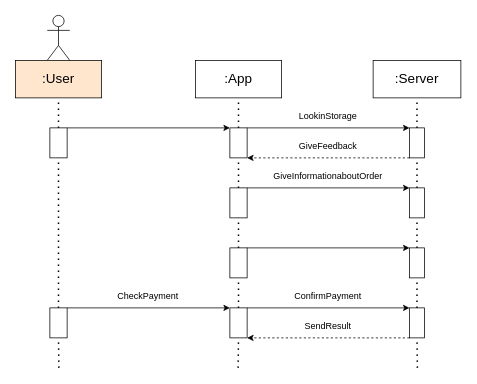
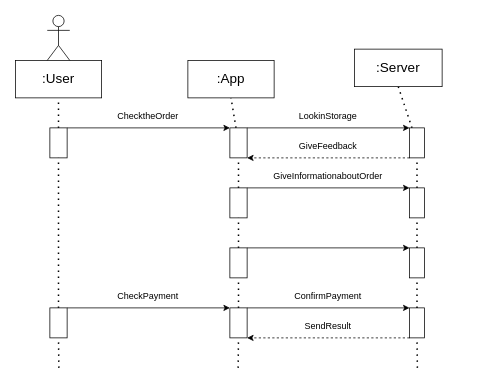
(59, 79) -> (59, 79)
(239, 79) -> (231, 79)
(417, 79) -> (398, 68)
none -> (148, 117)
